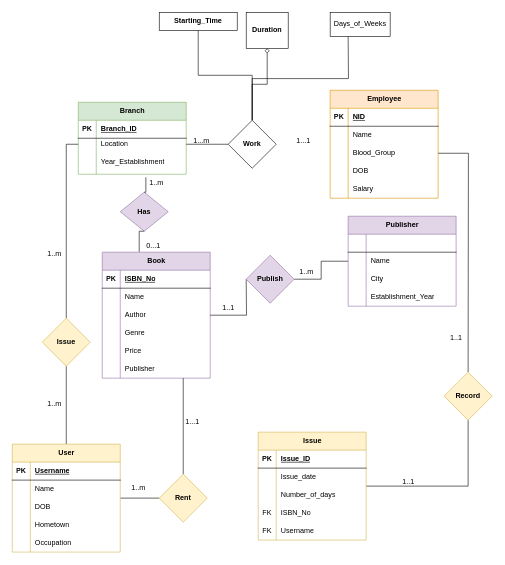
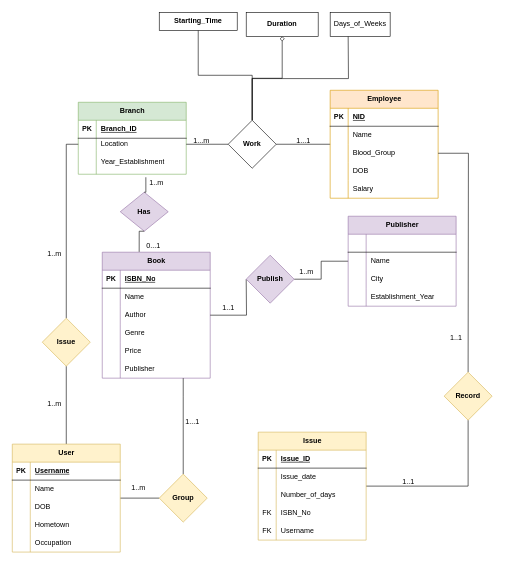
(267, 30) -> (282, 24)
none -> (302, 144)
(183, 498) -> (183, 498)
